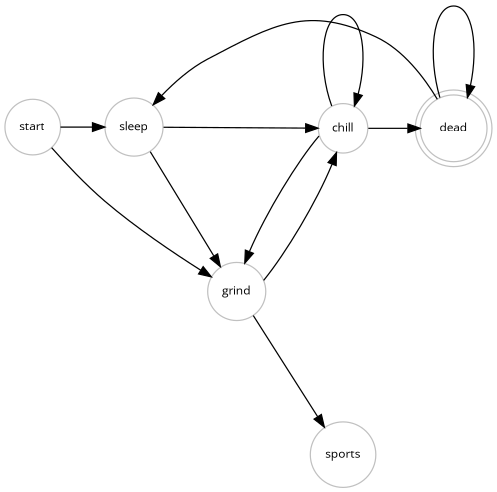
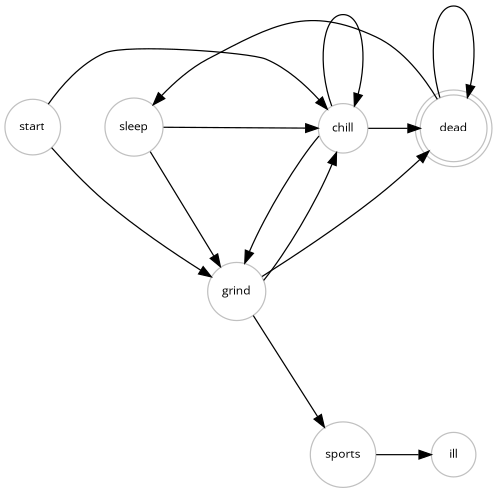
(76, 127) -> (181, 50)
none -> (344, 222)
none -> (454, 455)
